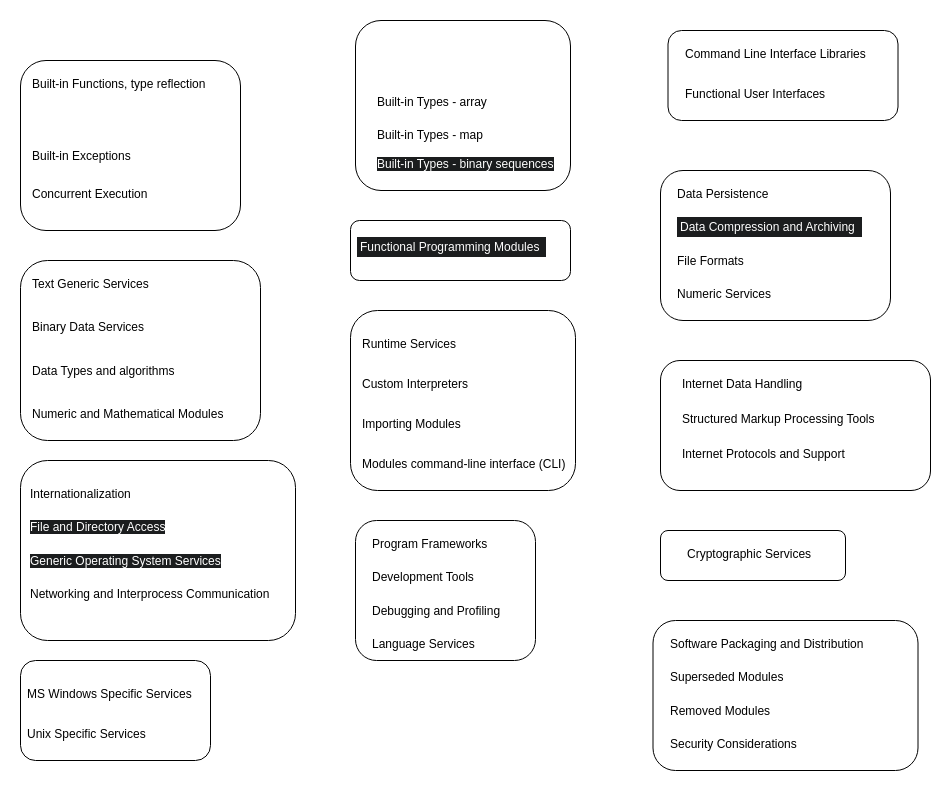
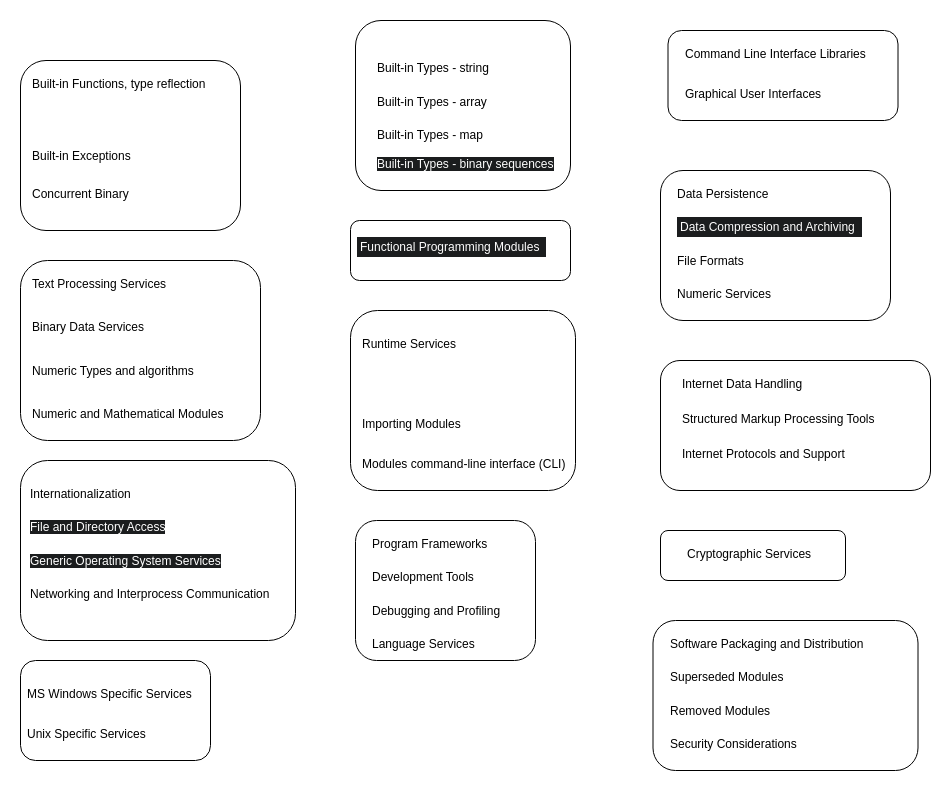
none -> (446, 70)
(767, 95) -> (763, 95)
(97, 195) -> (87, 195)
(97, 285) -> (107, 285)
(109, 372) -> (117, 372)
(431, 391) -> none
